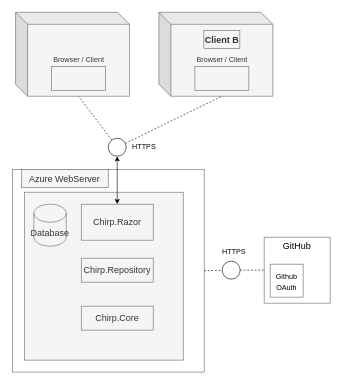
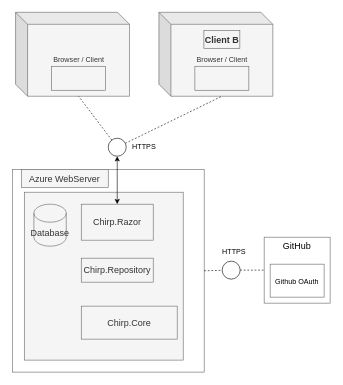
(287, 281) -> (297, 281)
(117, 318) -> (129, 323)
